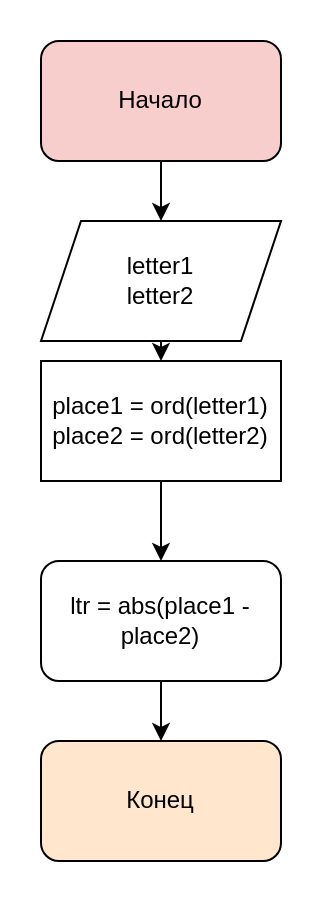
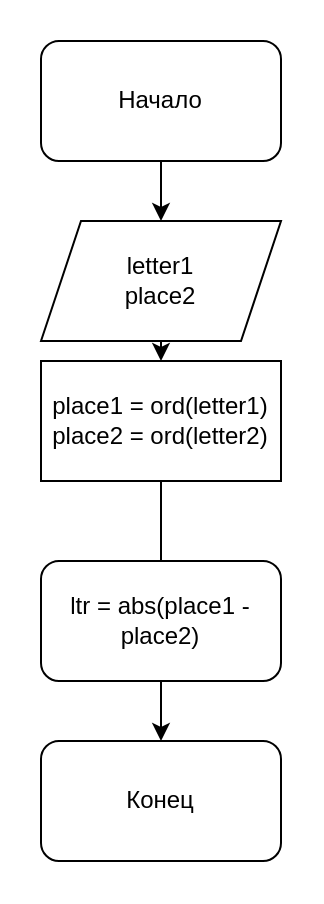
(161, 101) -> (161, 101)
(161, 281) -> (161, 281)
(161, 546) -> (161, 551)
(161, 801) -> (161, 801)
